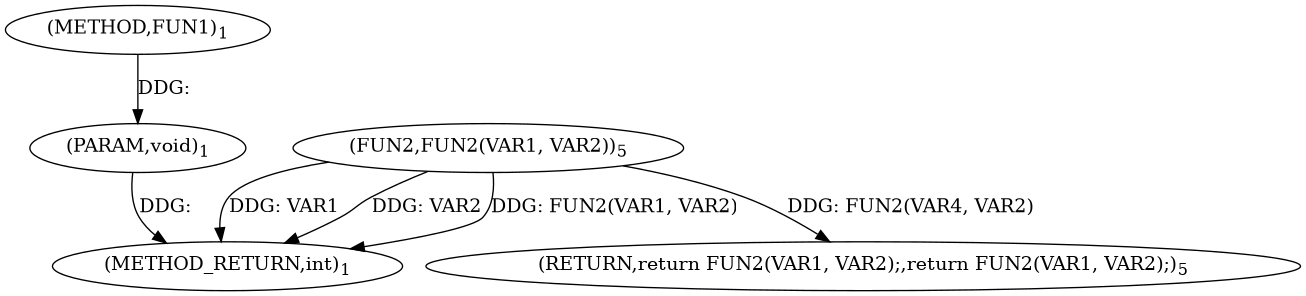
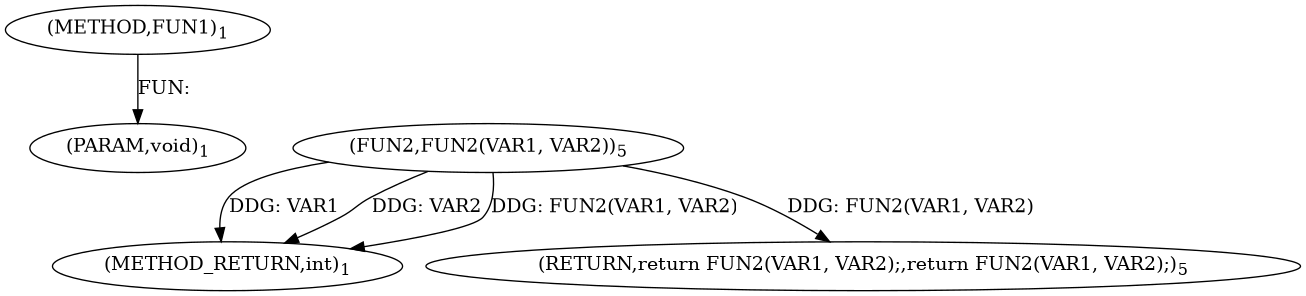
(167, 89) -> (167, 89)
(911, 207) -> (911, 207)
(135, 208) -> none
